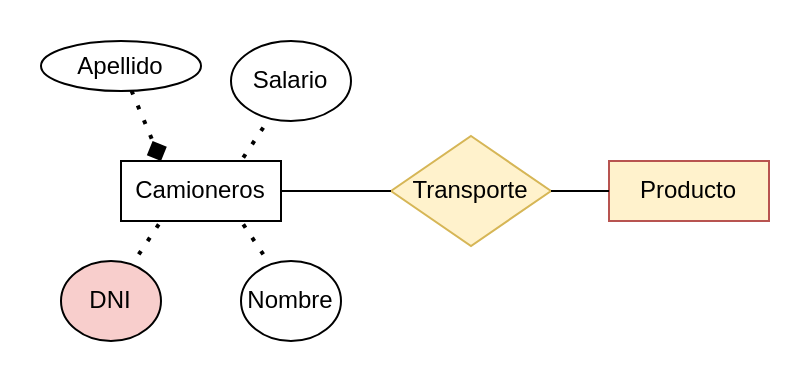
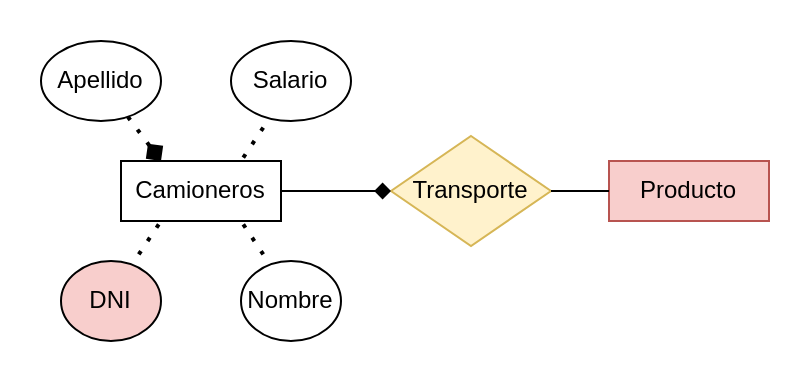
(121, 66) -> (101, 81)
(382, 191) -> (375, 191)
(689, 191) -> (689, 191)
